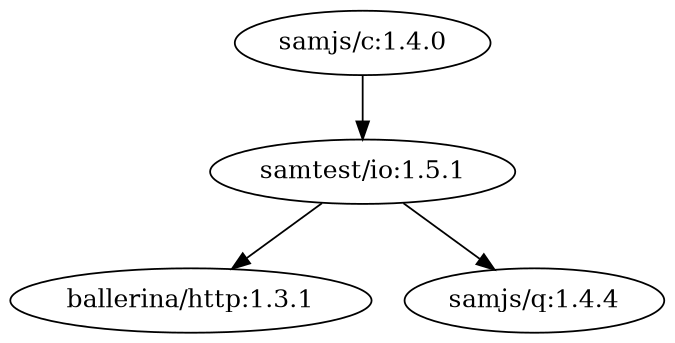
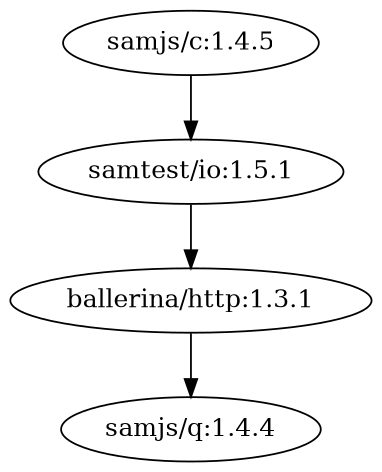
(363, 43) -> (191, 43)
(442, 231) -> (191, 356)
